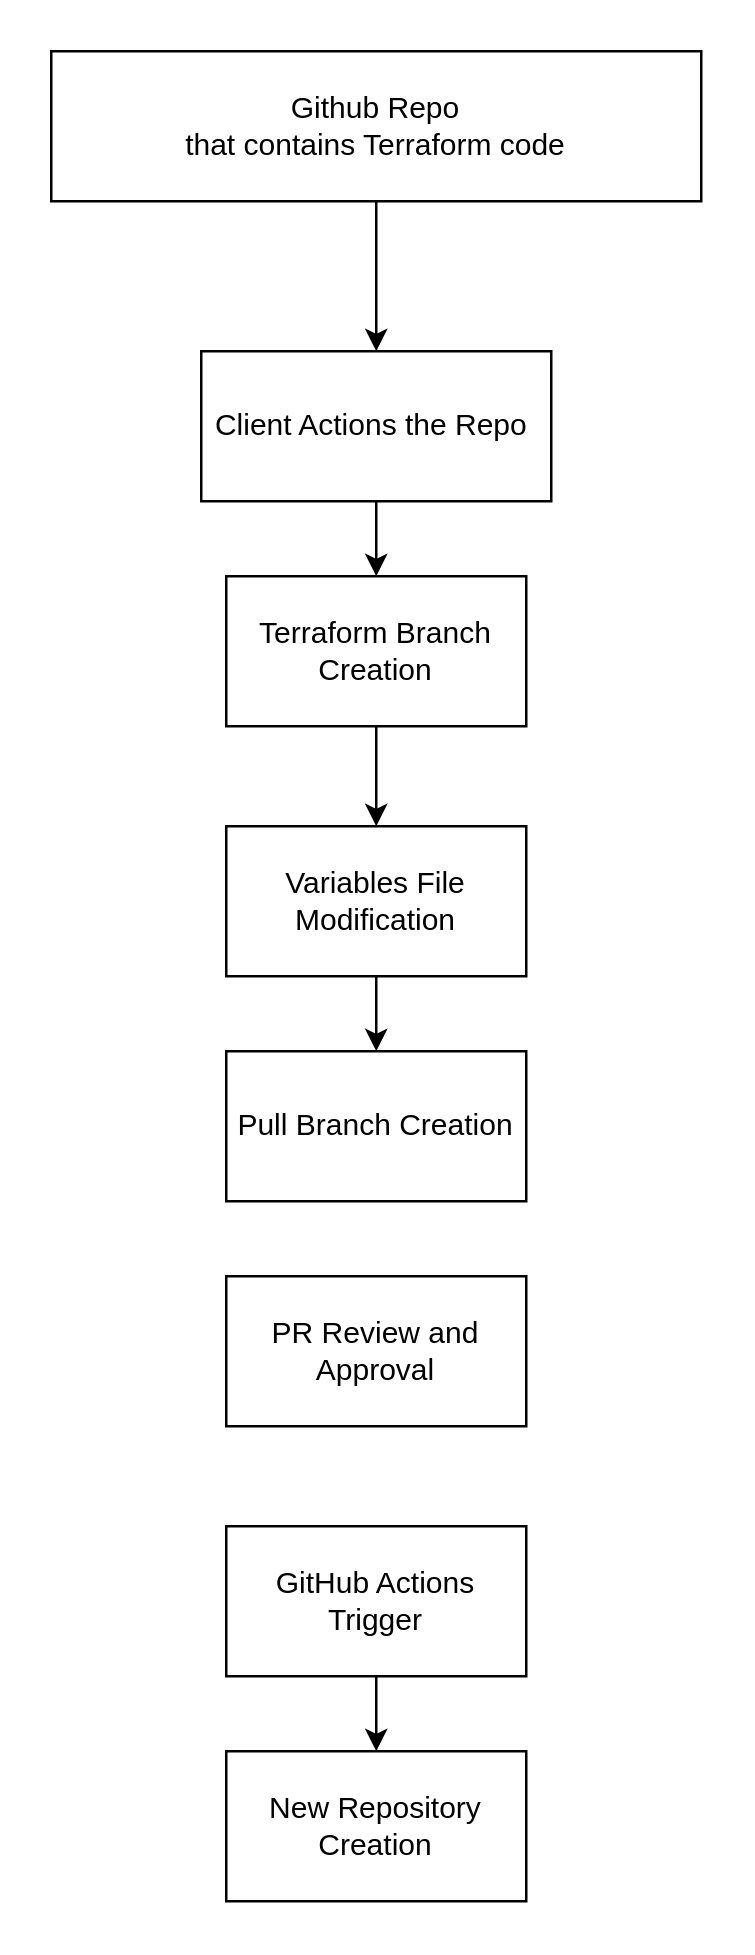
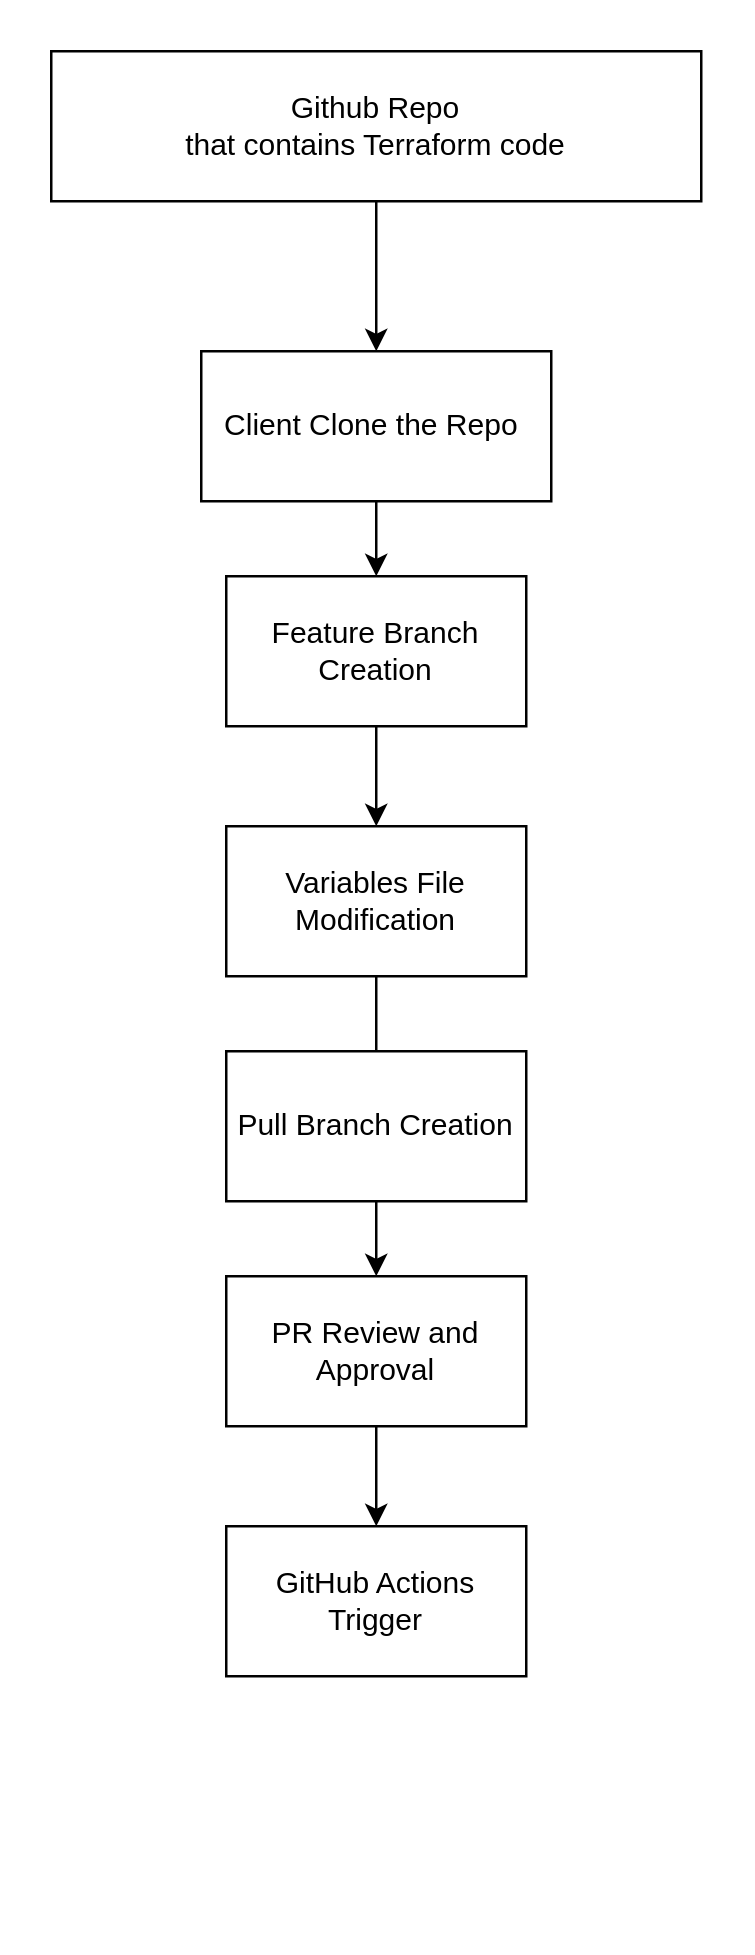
(376, 426) -> (376, 426)
(376, 651) -> (376, 651)
(376, 1033) -> (376, 1040)
none -> (376, 1247)
none -> (376, 1468)
(376, 1722) -> none
(376, 1826) -> none
